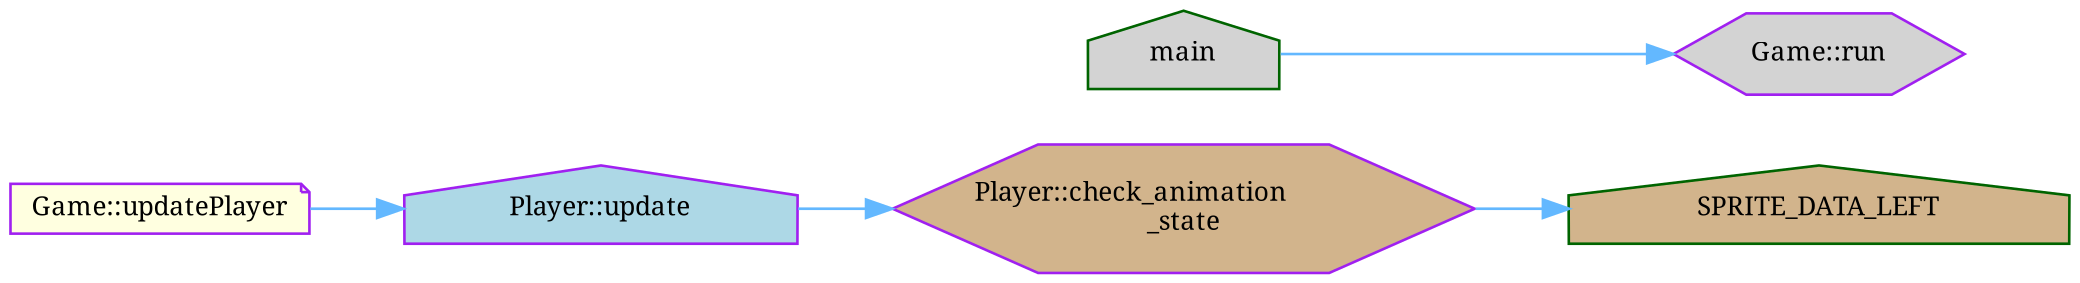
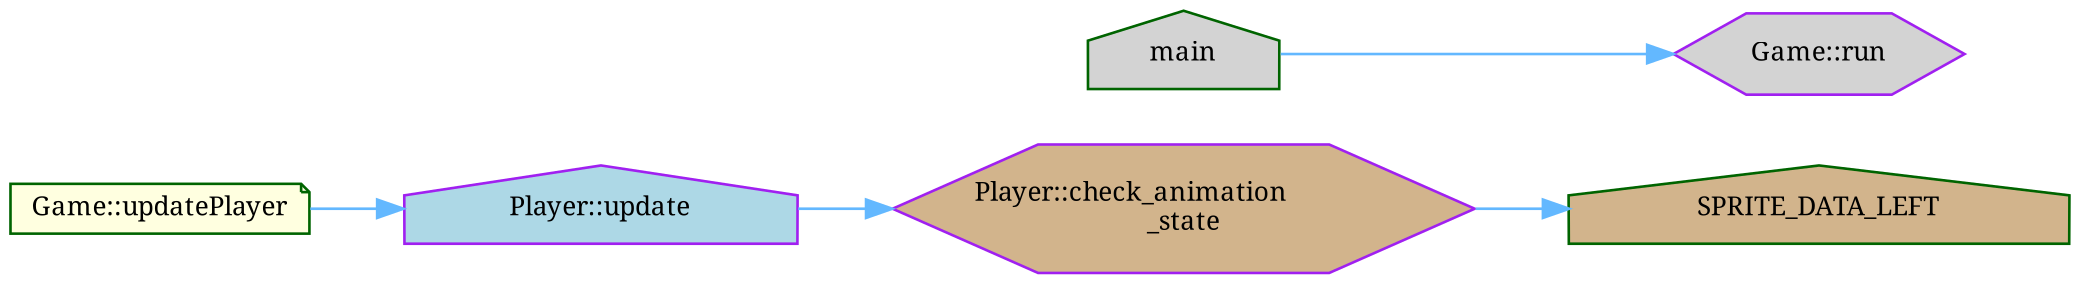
(160, 209) -> (160, 209)
